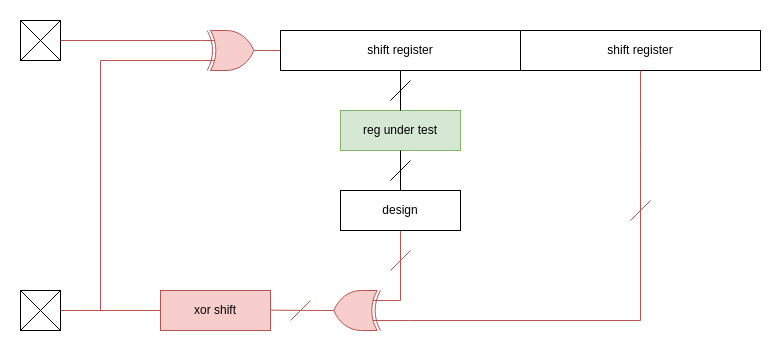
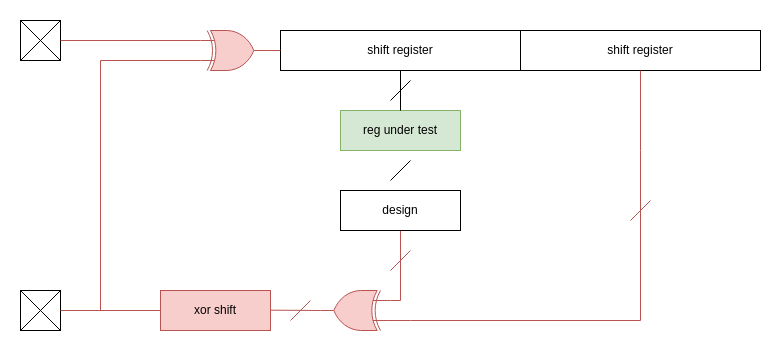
(401, 174) -> none
